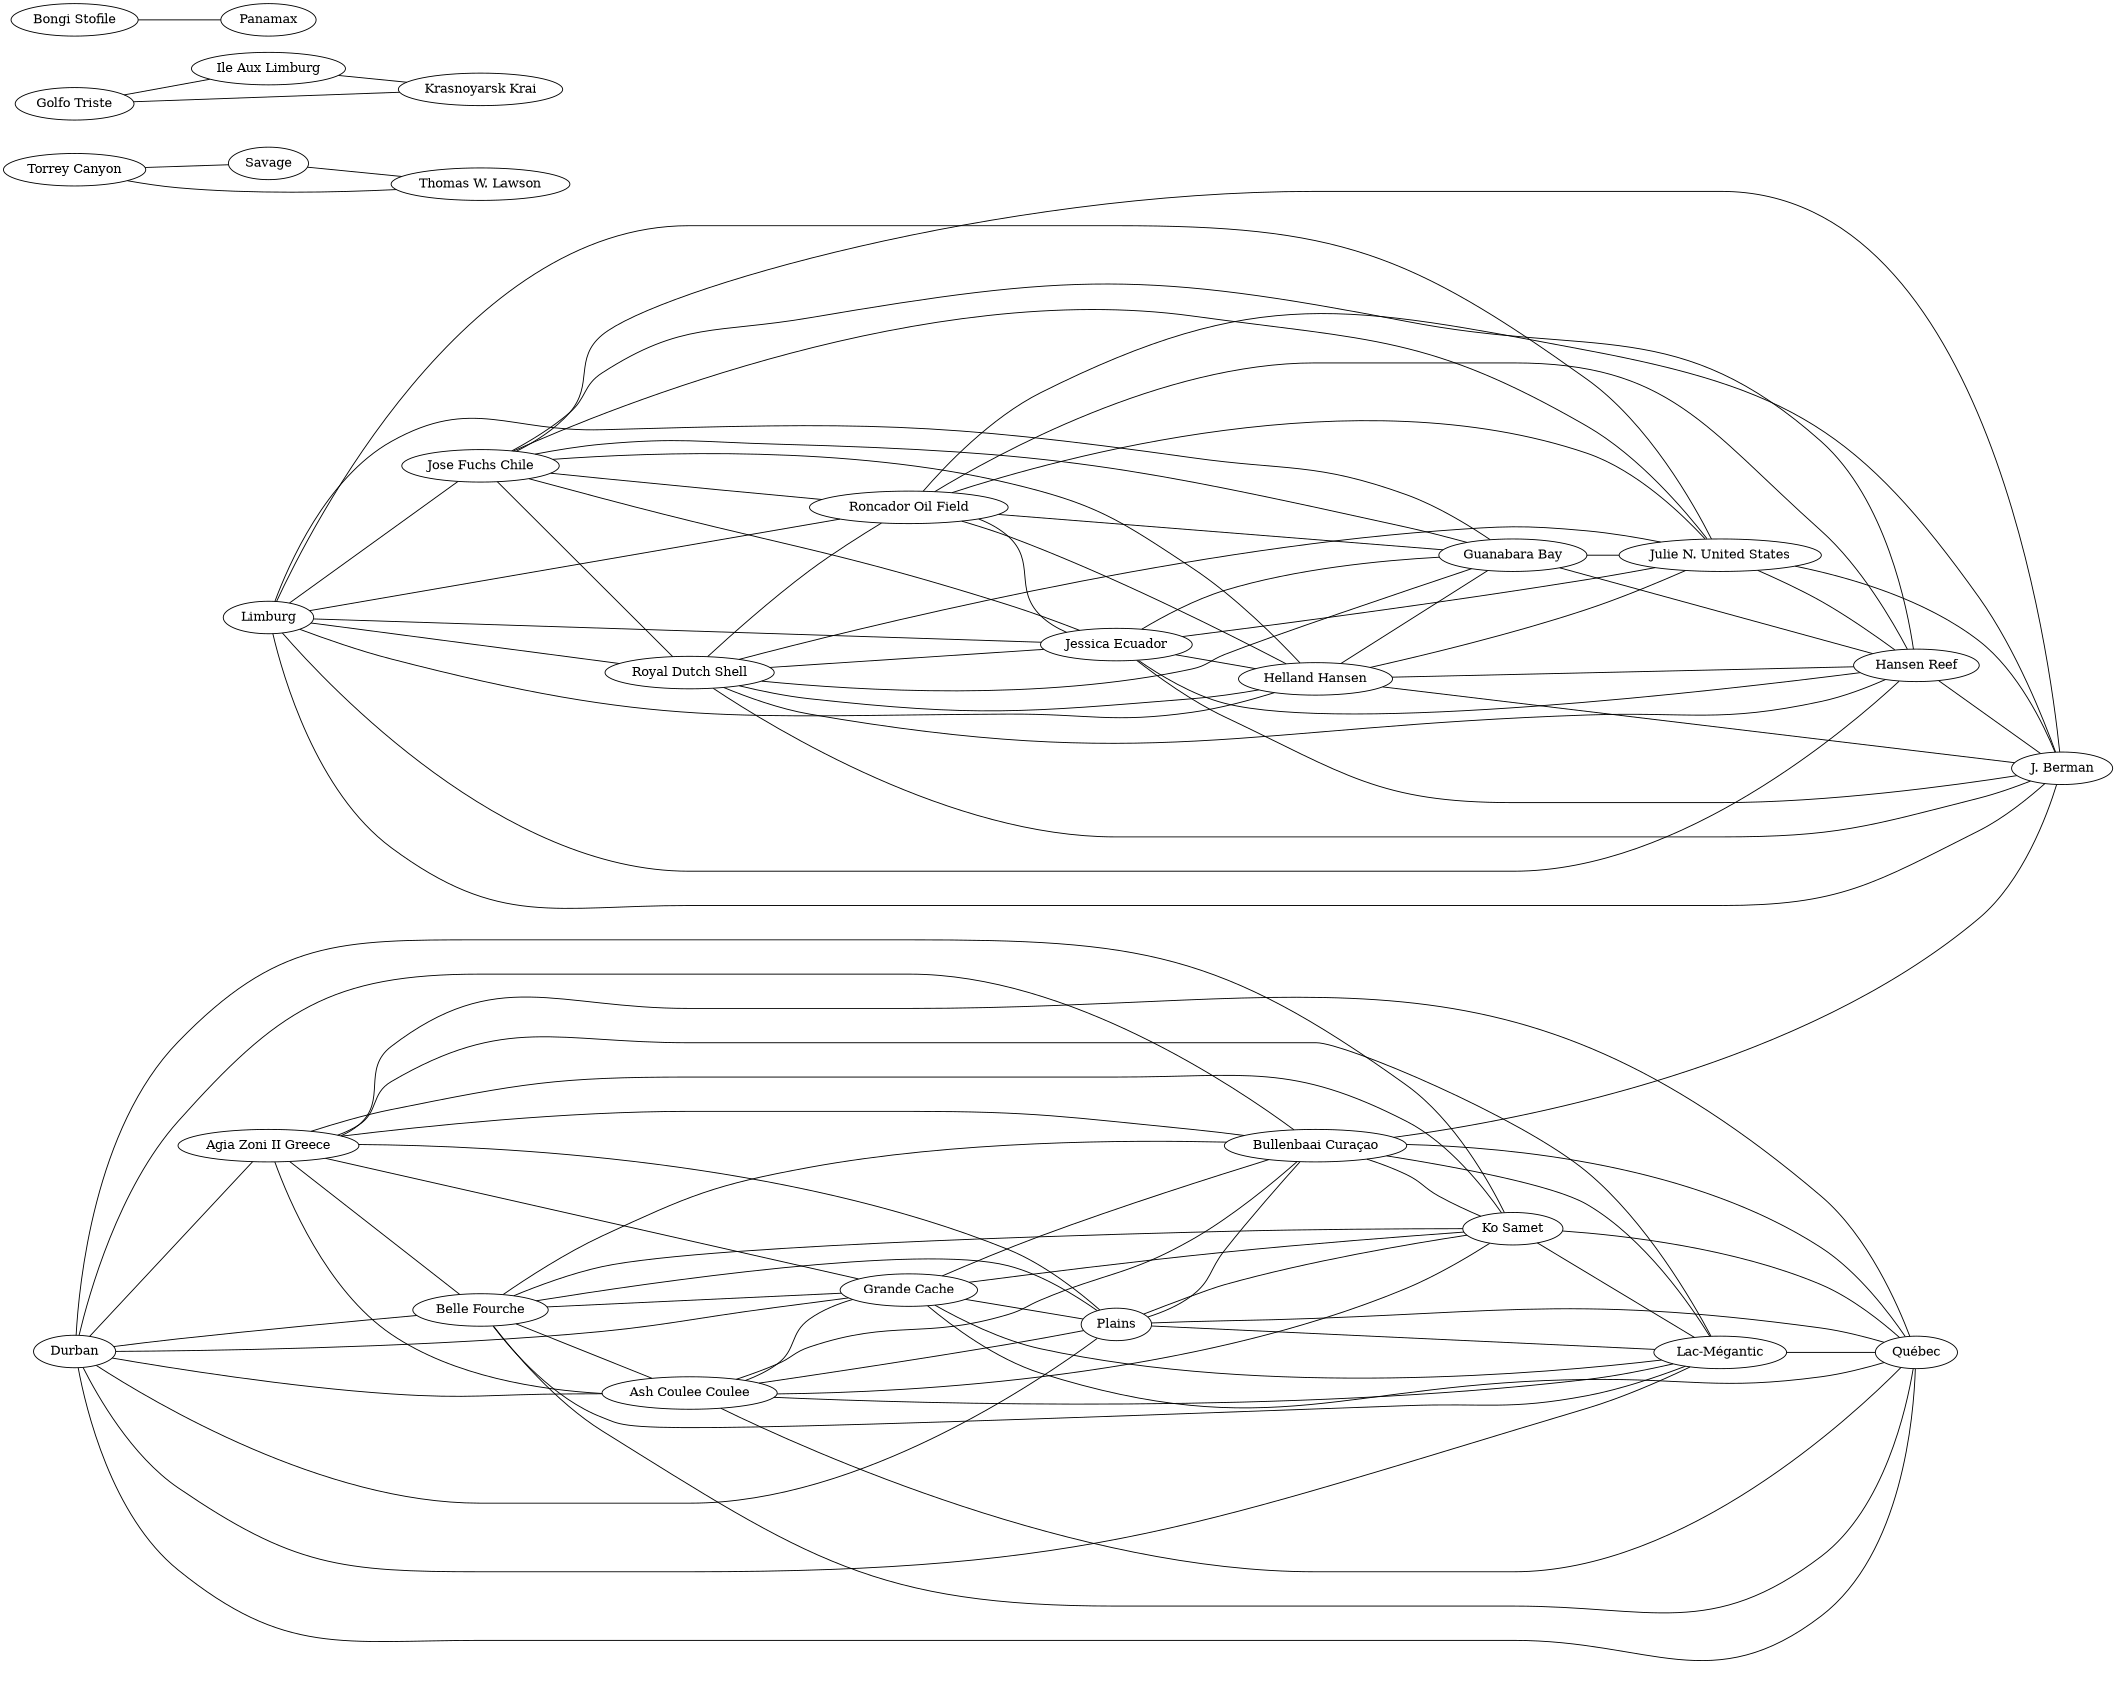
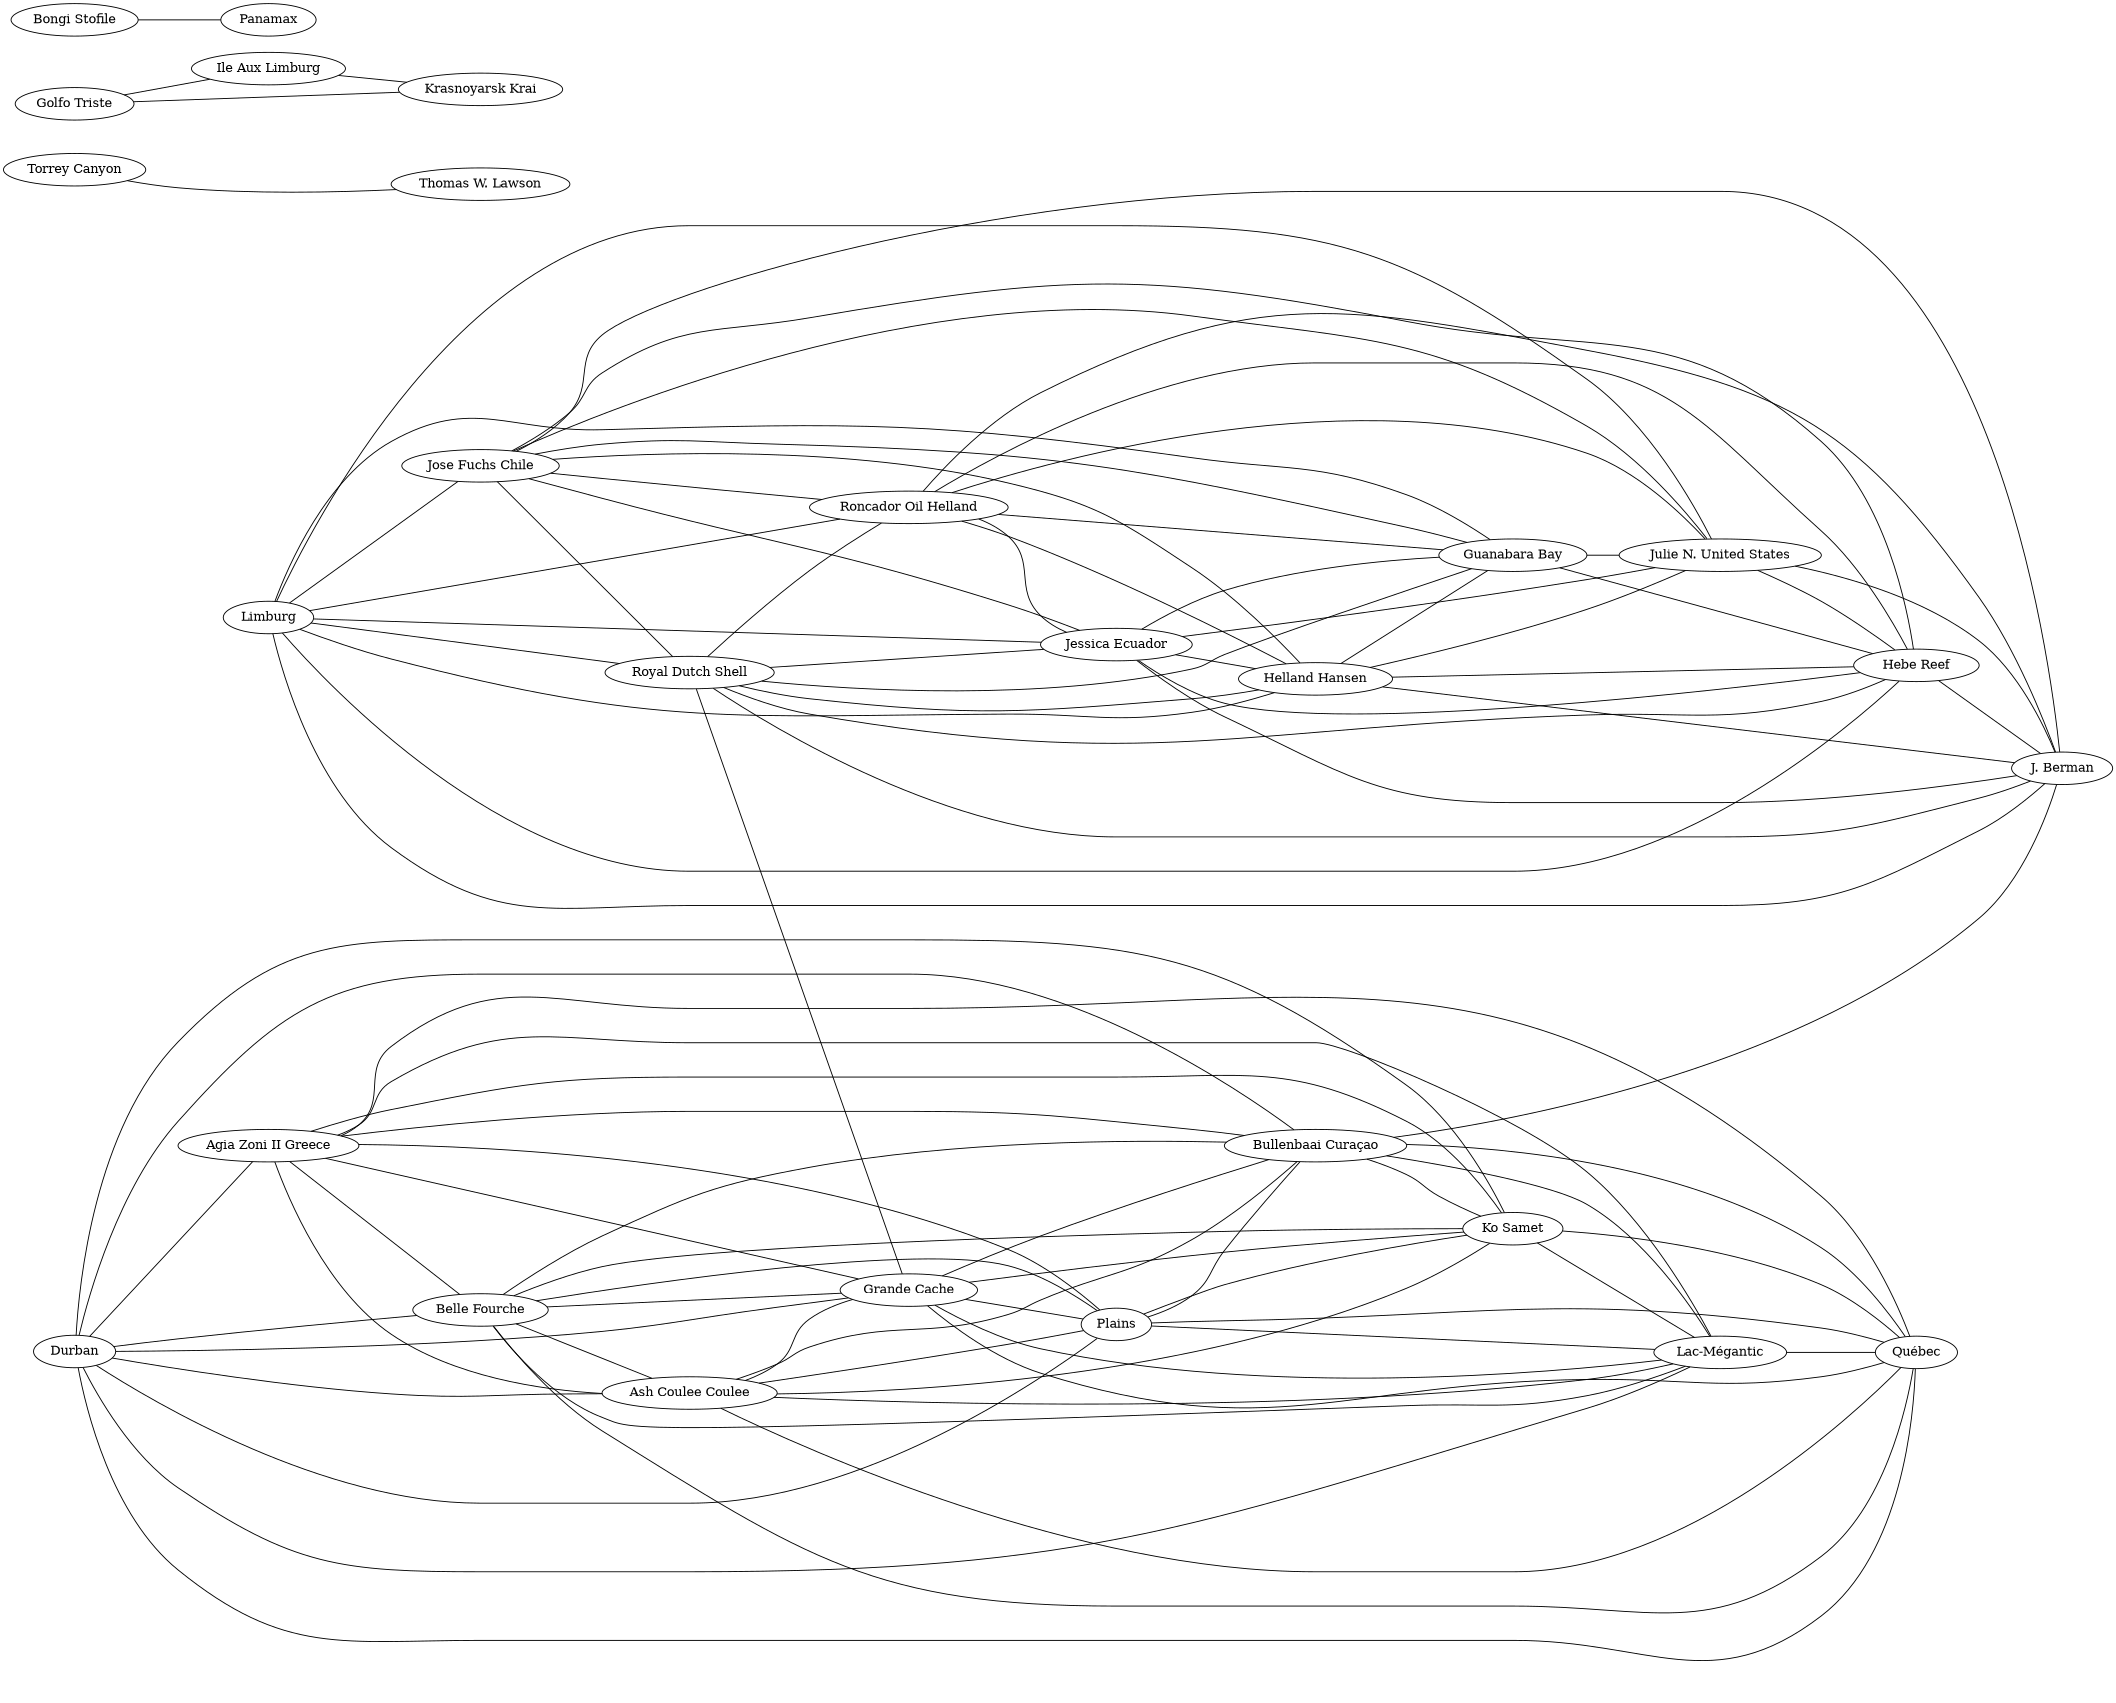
(268, 163) -> none
(909, 507) -> (909, 507)
(1196, 561) -> (799, 981)
(1916, 665) -> (1916, 665)
